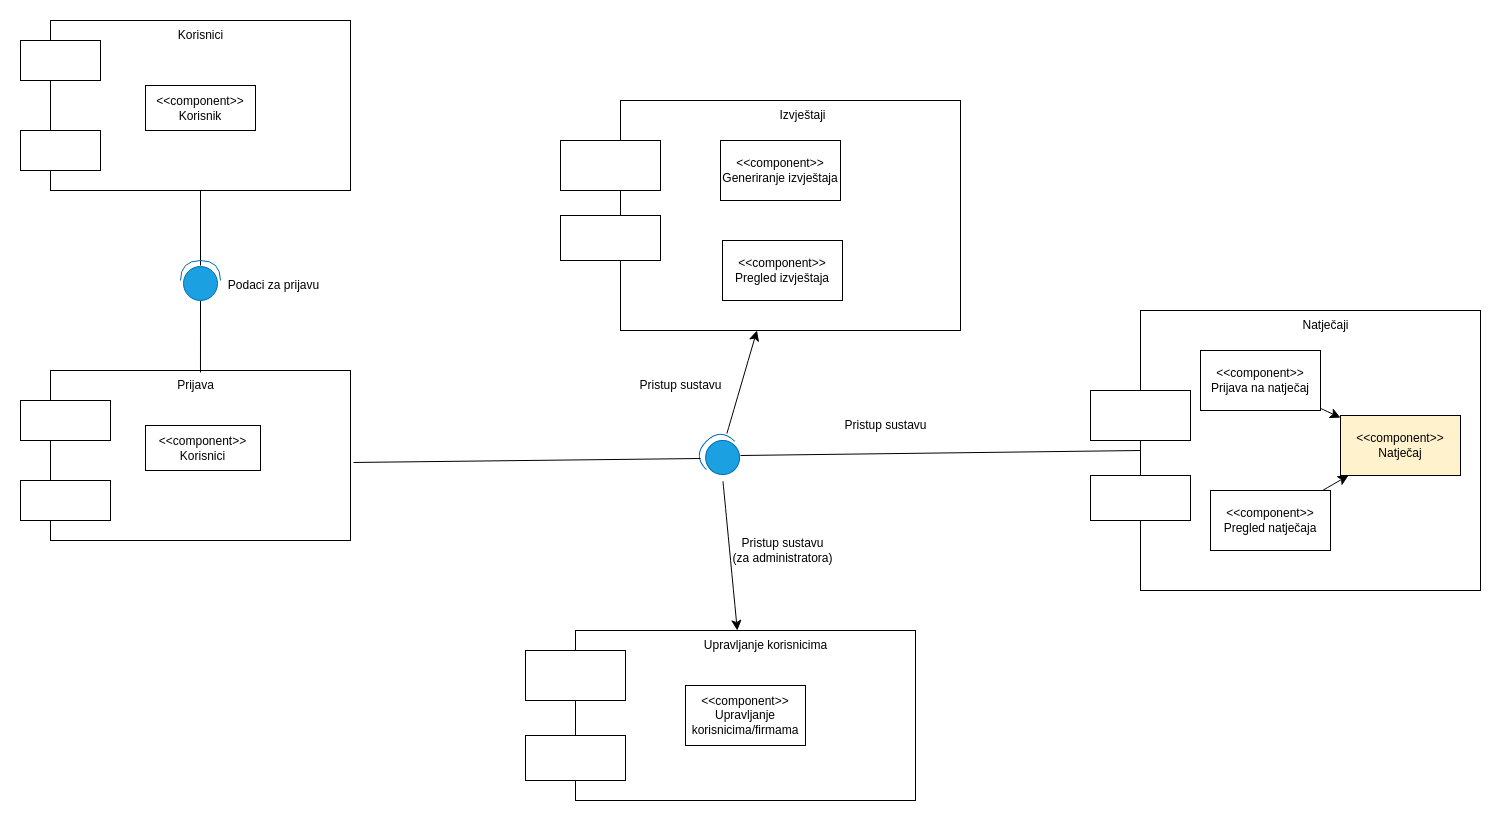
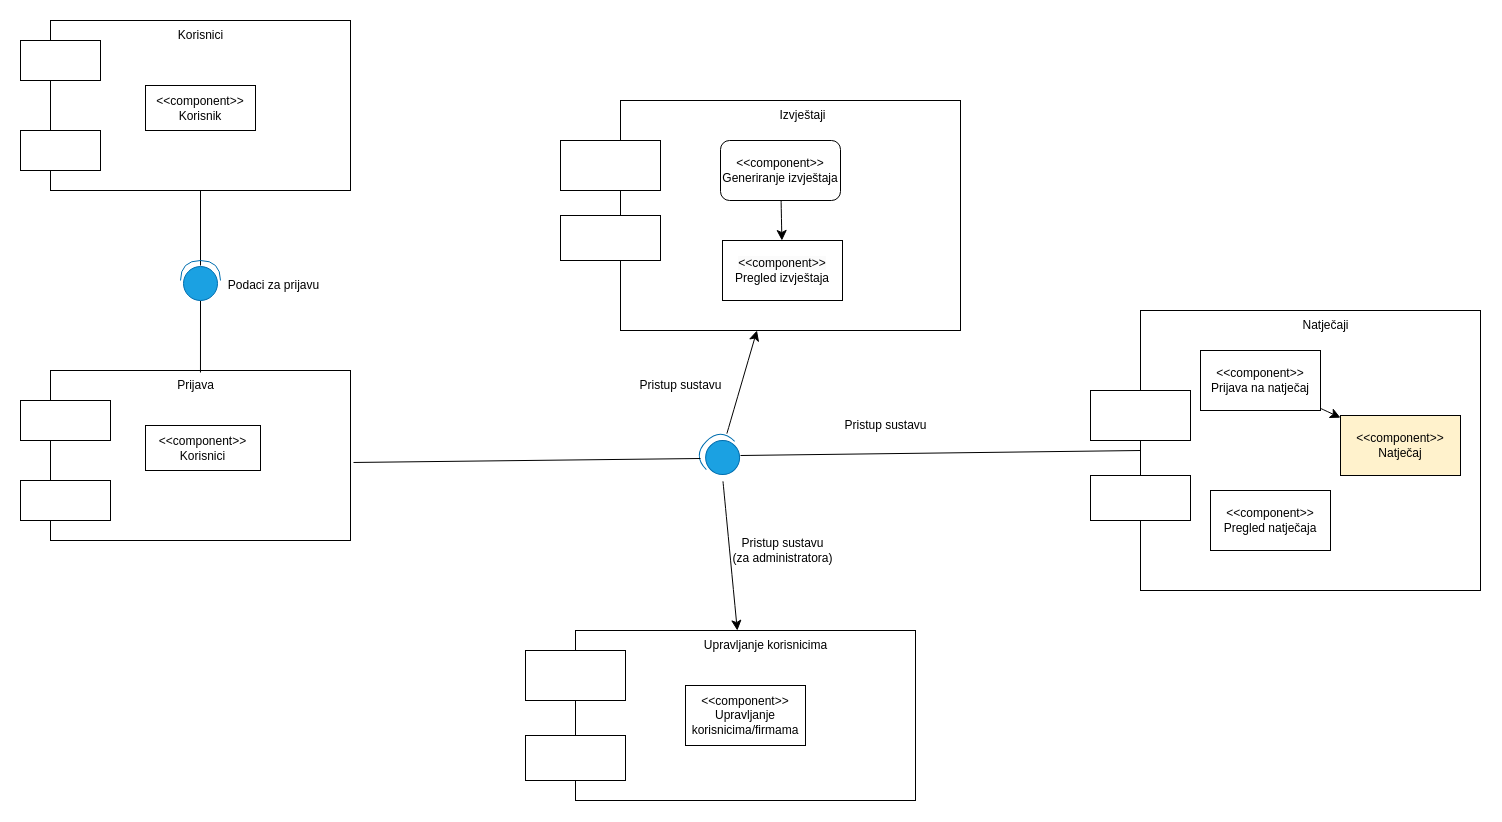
(781, 171) -> (781, 171)
none -> (781, 216)
(1332, 485) -> none
